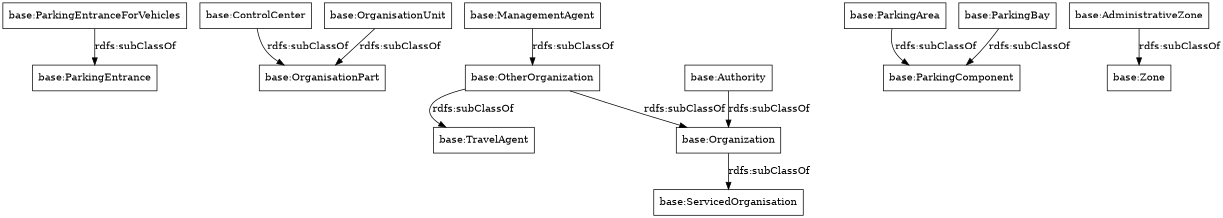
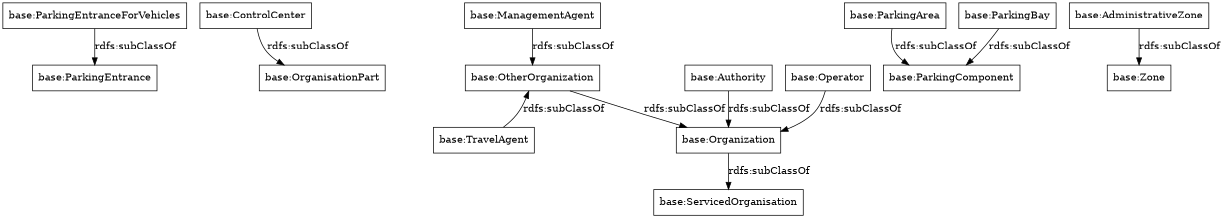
(388, 16) -> none
none -> (828, 78)
(437, 100) -> (517, 114)
